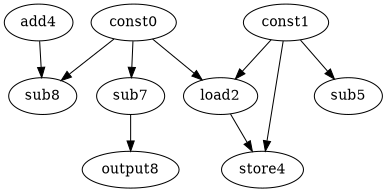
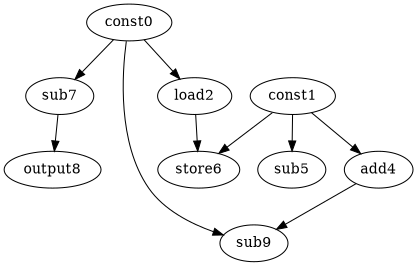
(257, 56) -> (332, 130)
(43, 96) -> (254, 243)
(263, 170) -> (199, 170)
